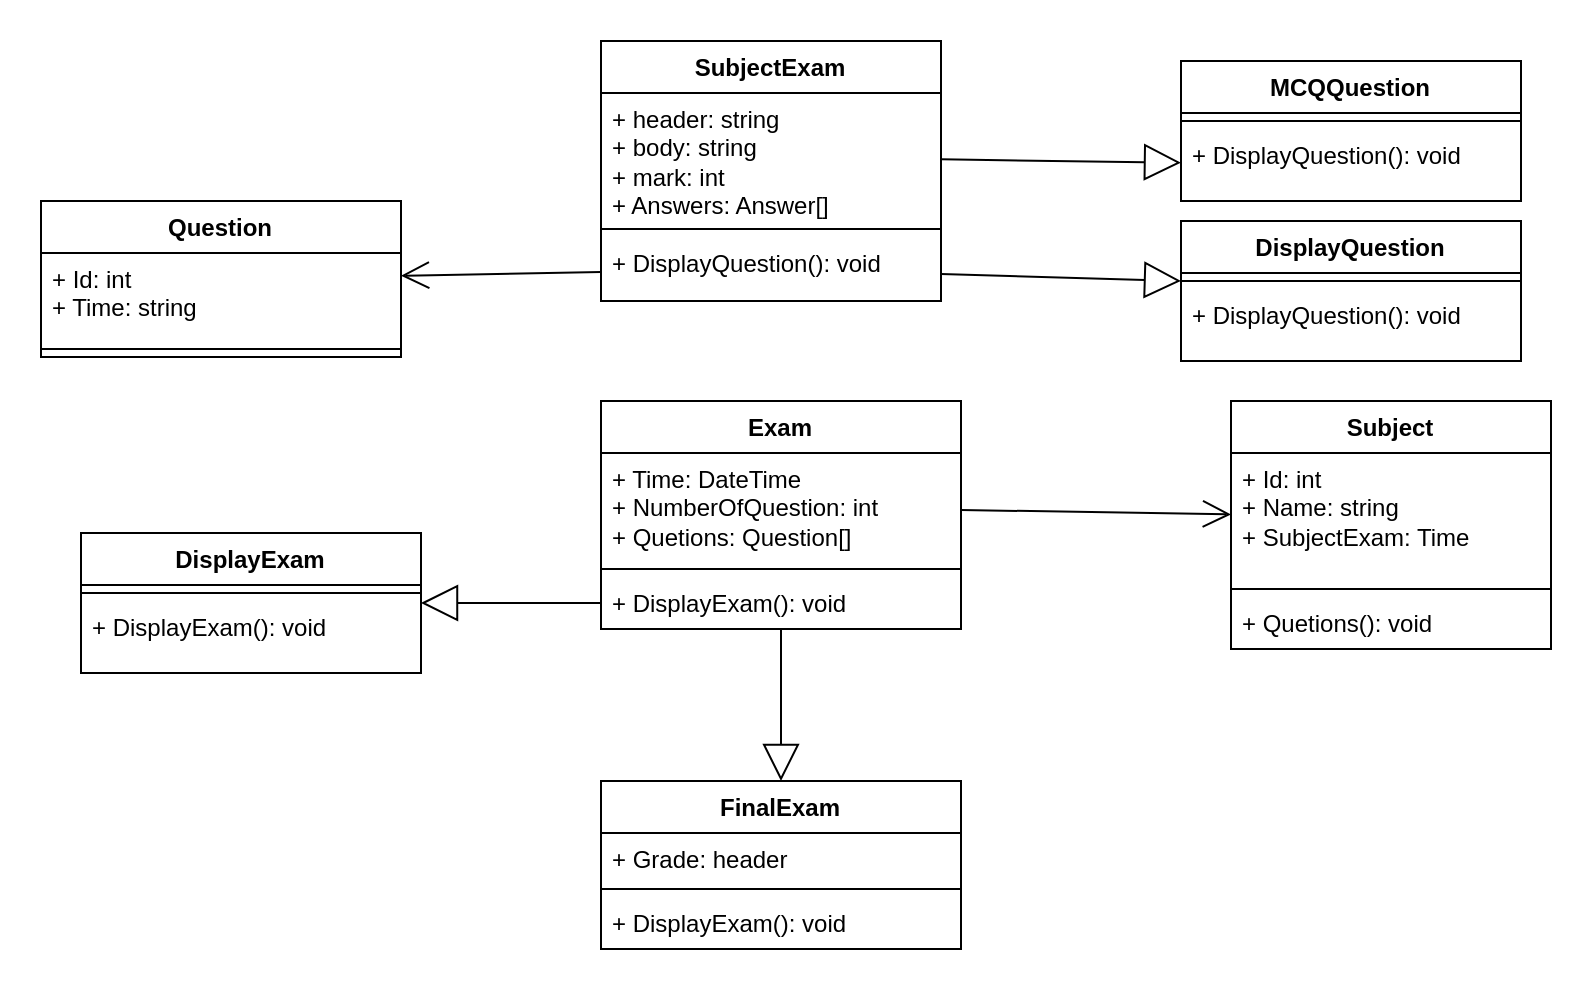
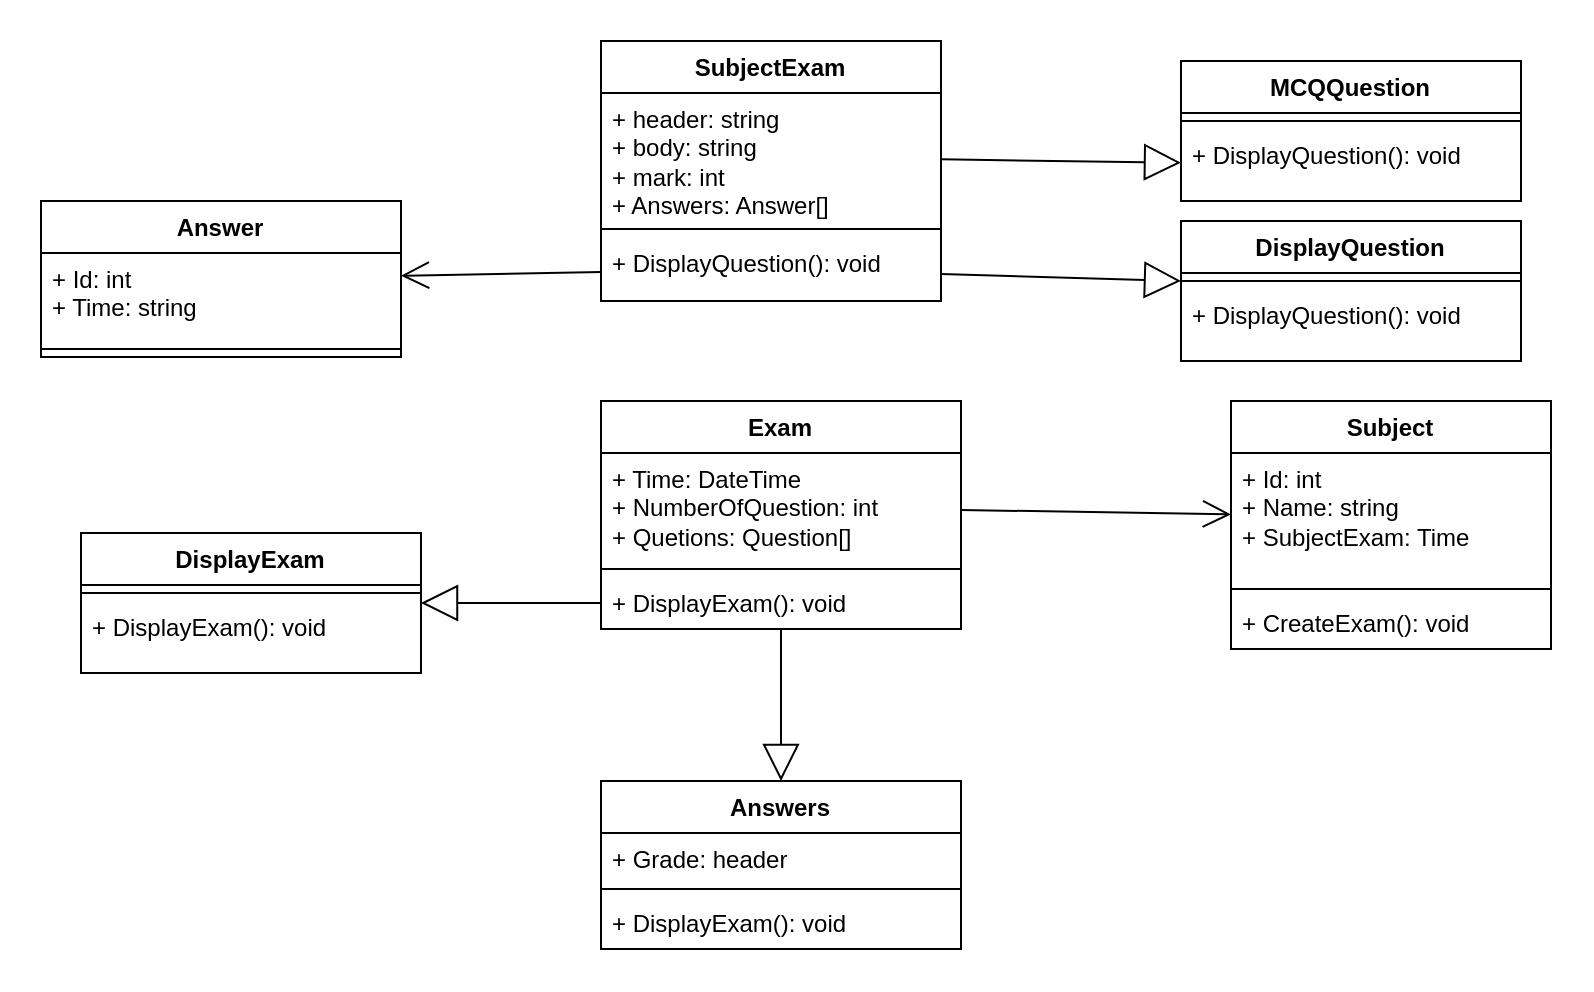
(221, 229) -> (221, 229)
(1348, 625) -> (1365, 625)
(781, 809) -> (781, 809)
